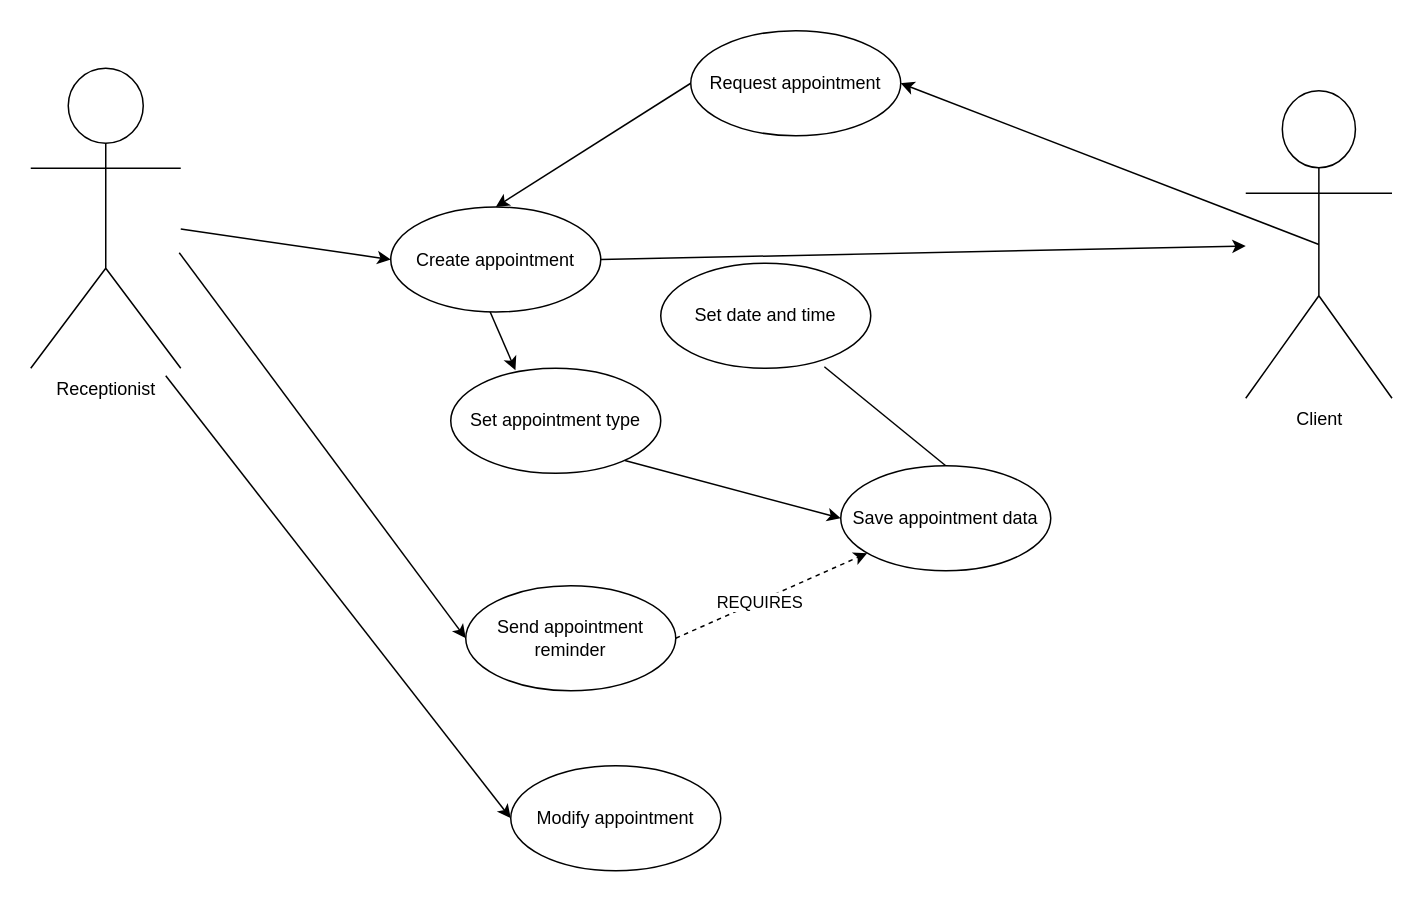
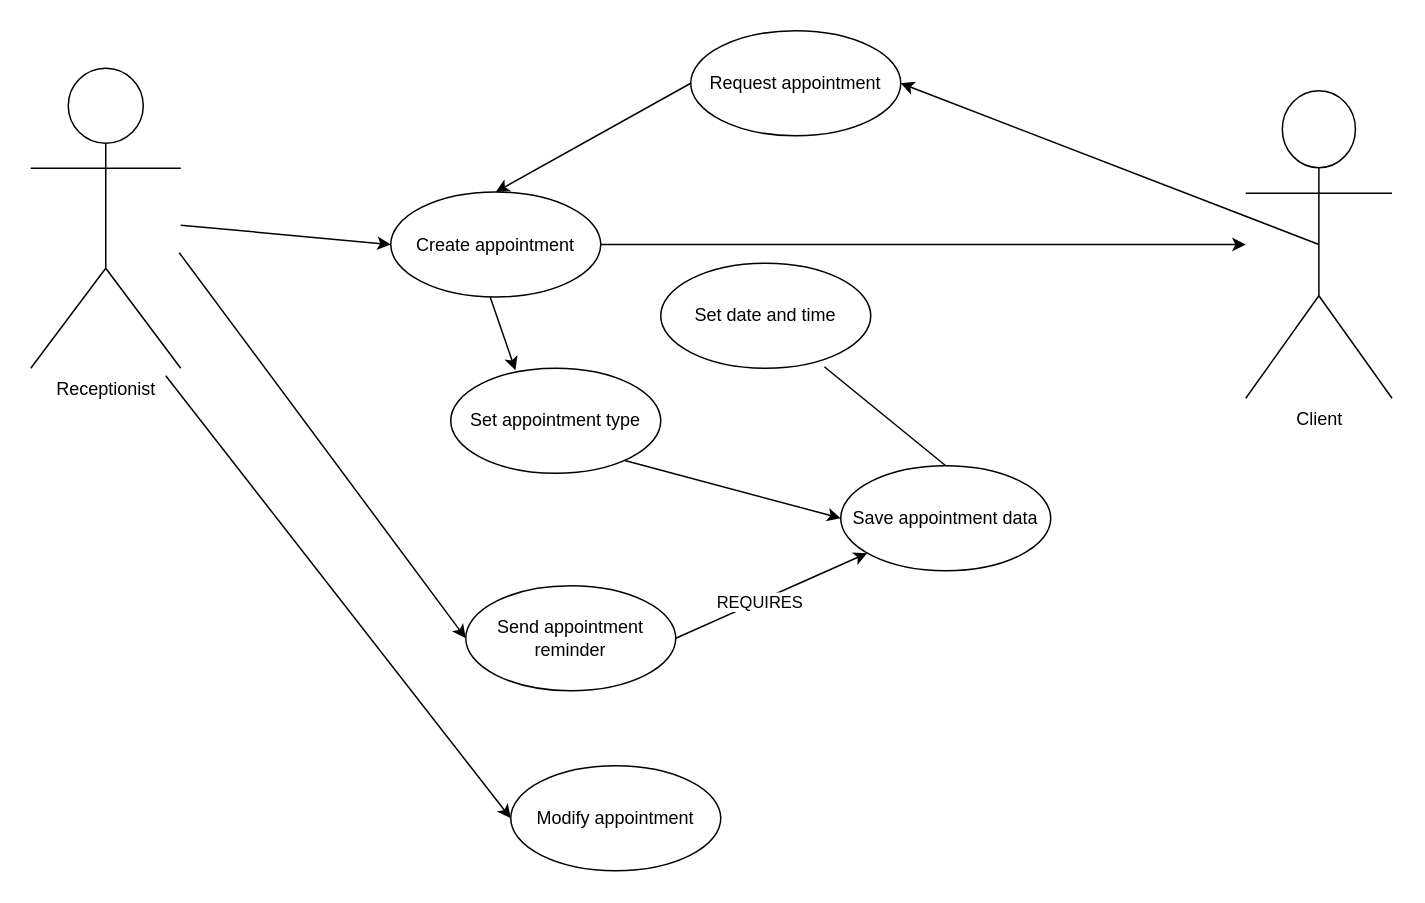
(496, 260) -> (496, 245)
(817, 575) -> (817, 575)
